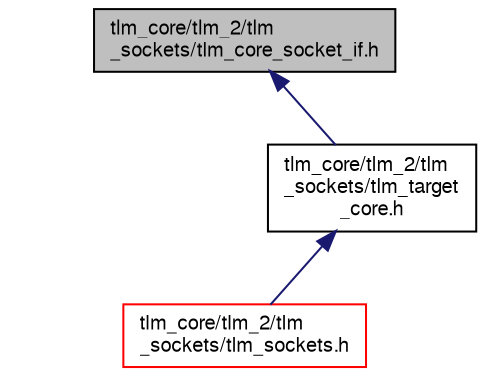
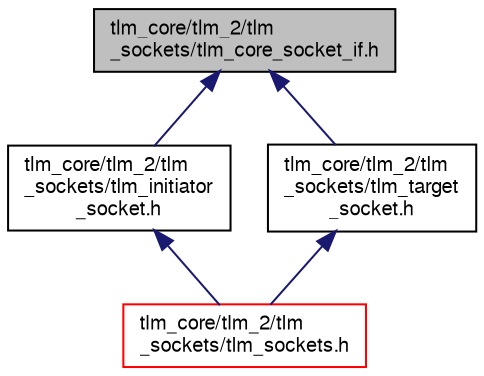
none -> (119, 188)
(372, 188) -> (372, 188)
